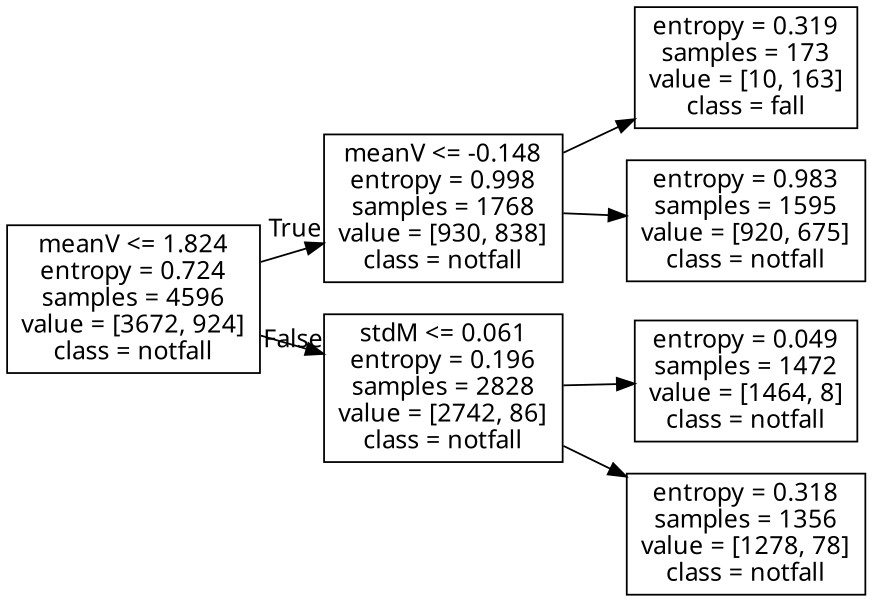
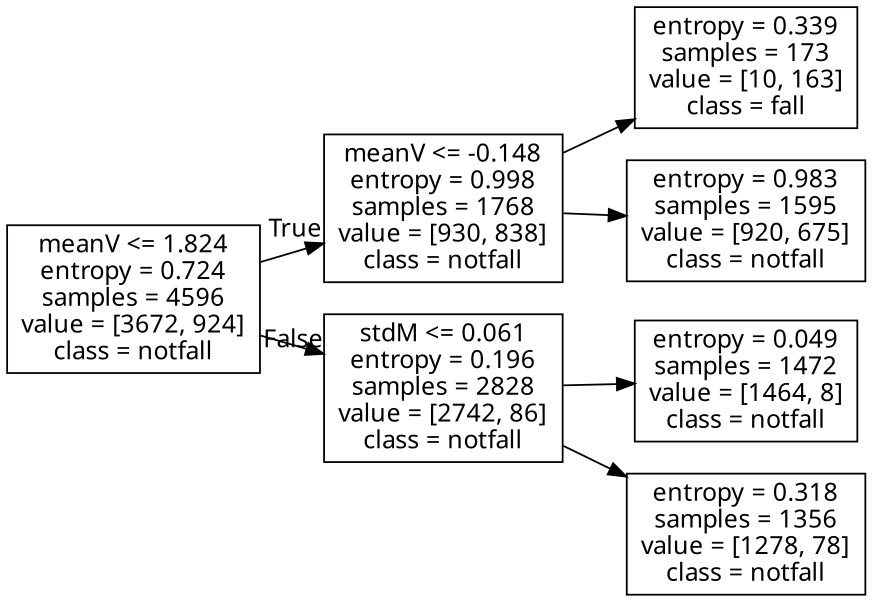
(746, 68) -> (746, 68)
